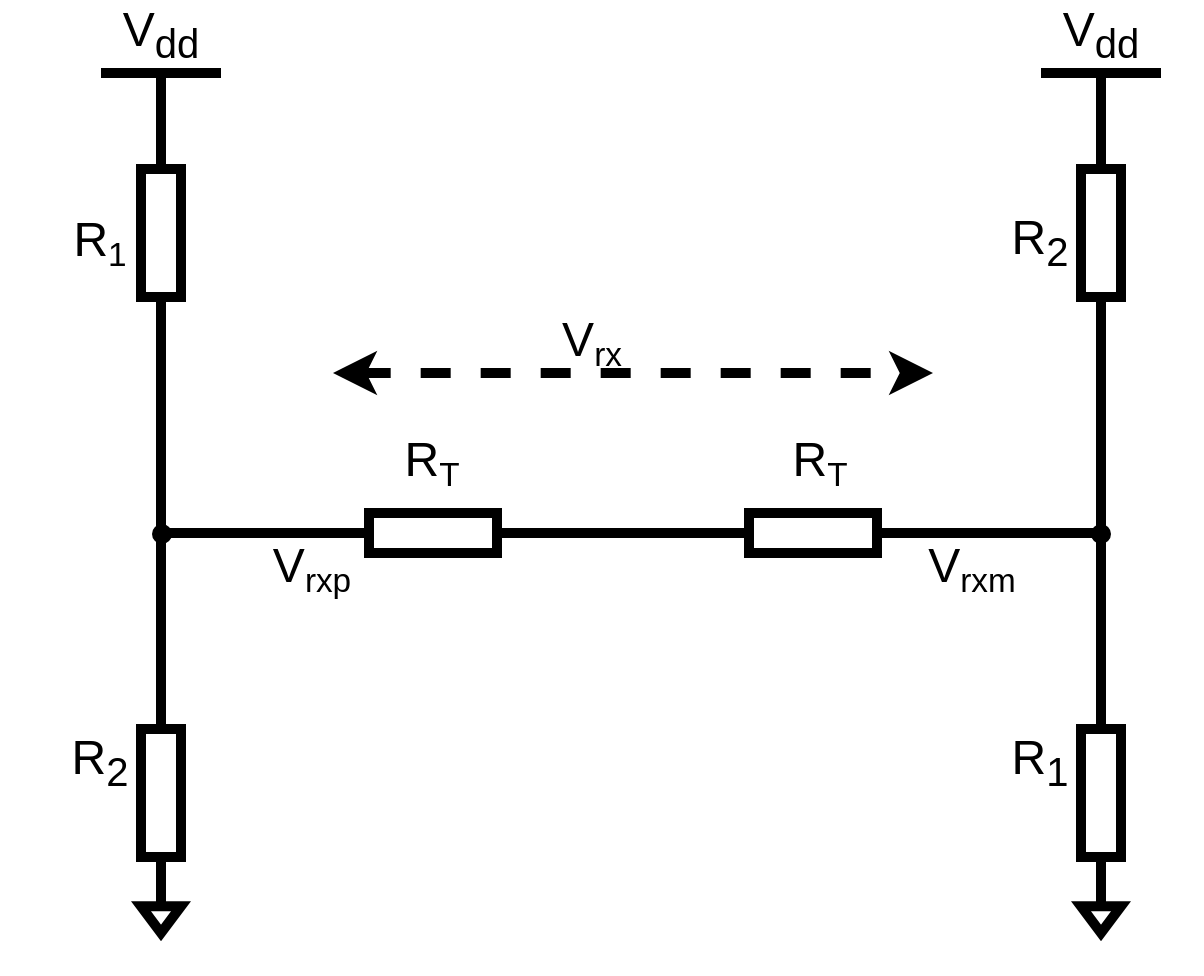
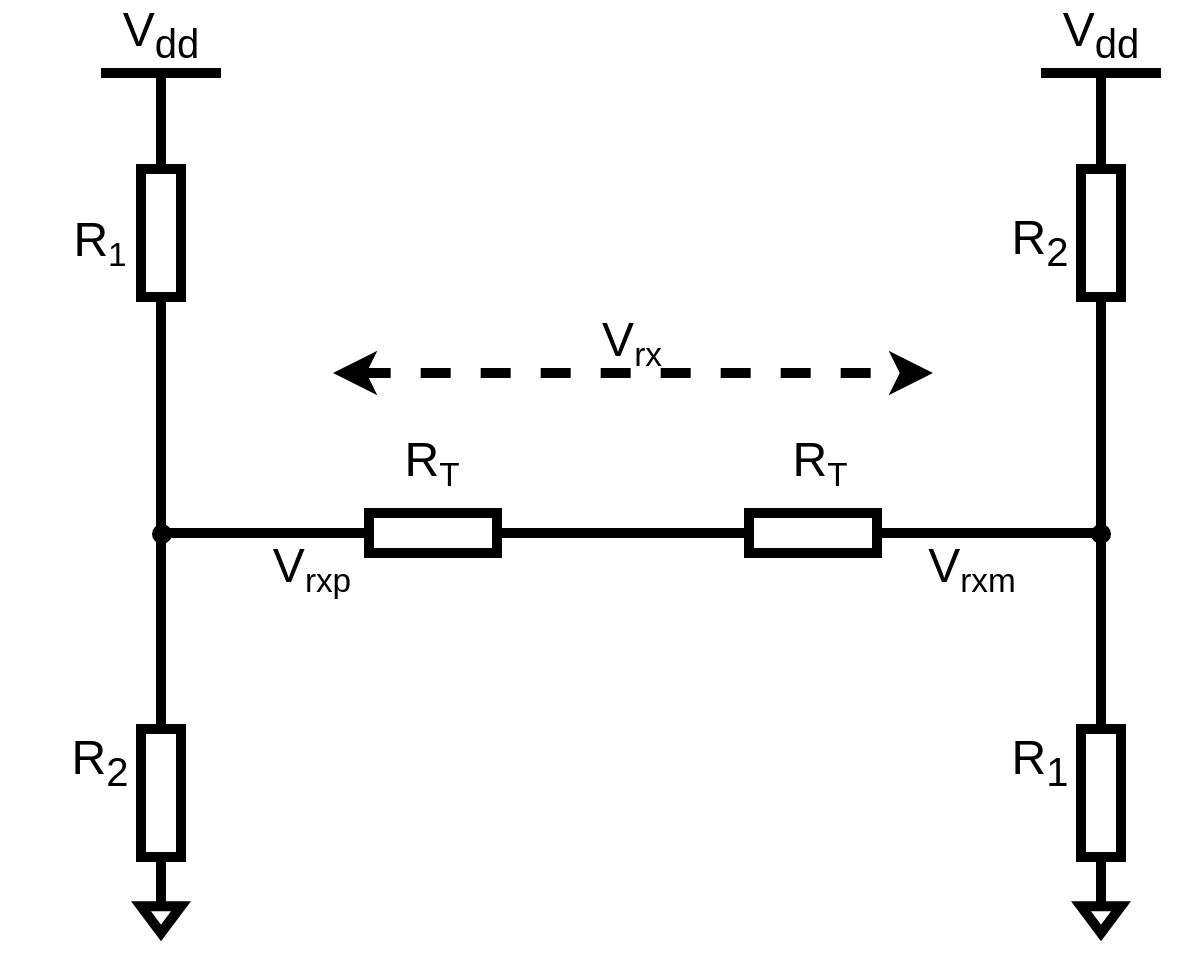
(593, 343) -> (633, 343)
